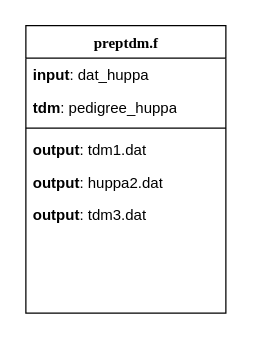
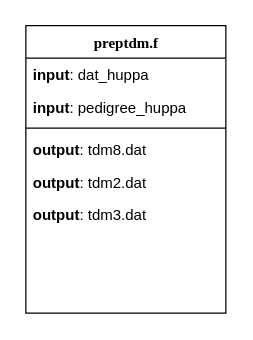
(107, 108) -> (114, 108)
(94, 151) -> (94, 151)
(103, 183) -> (94, 183)
